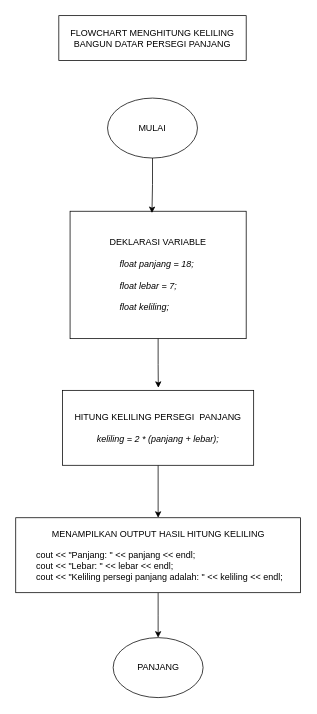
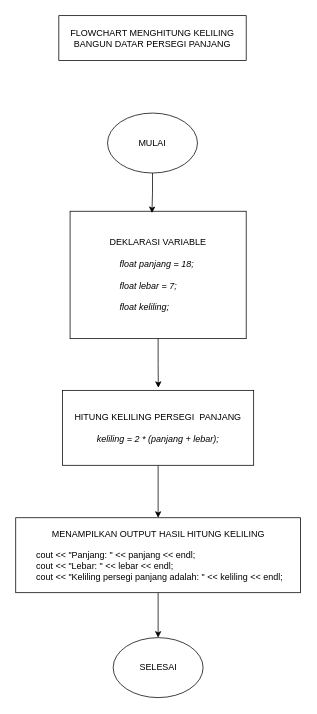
(153, 128) -> (153, 143)
(159, 668) -> (159, 668)
